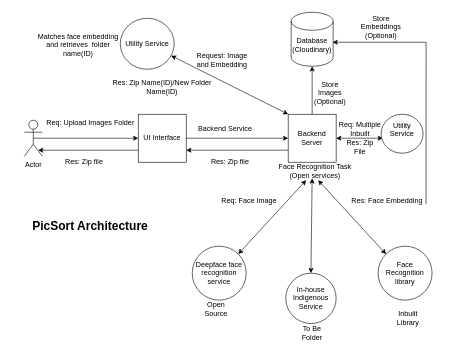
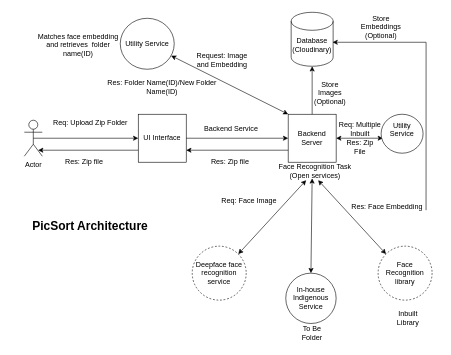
(162, 87) -> (162, 87)
(91, 123) -> (91, 123)
(225, 129) -> (231, 129)
(387, 201) -> (387, 207)
(219, 273) -> (219, 273)
(405, 273) -> (405, 273)
(216, 309) -> none
